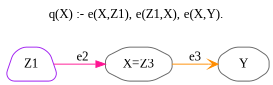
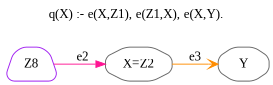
(32, 64) -> (32, 64)
(139, 64) -> (139, 64)
